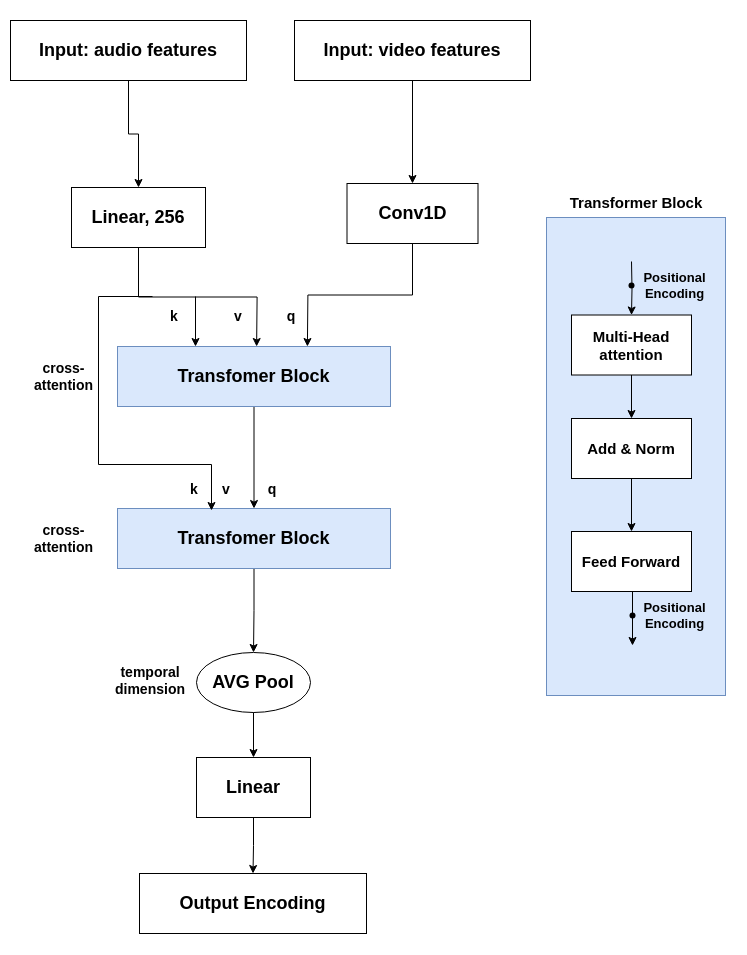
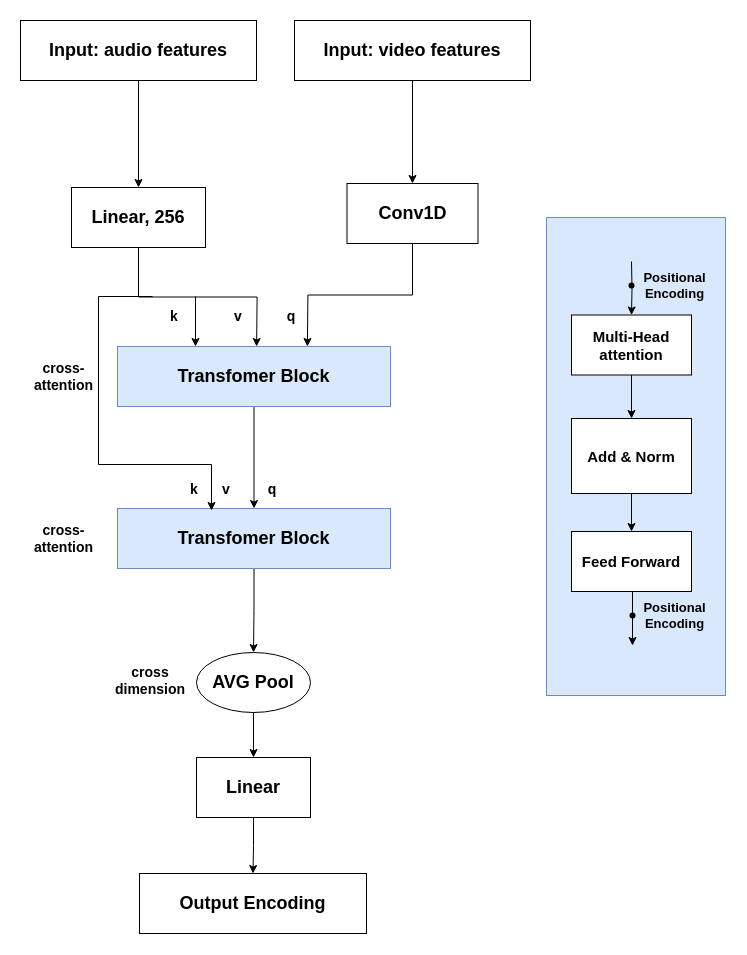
(129, 51) -> (139, 51)
(636, 203) -> none
(632, 449) -> (632, 456)
(151, 681) -> (151, 681)
